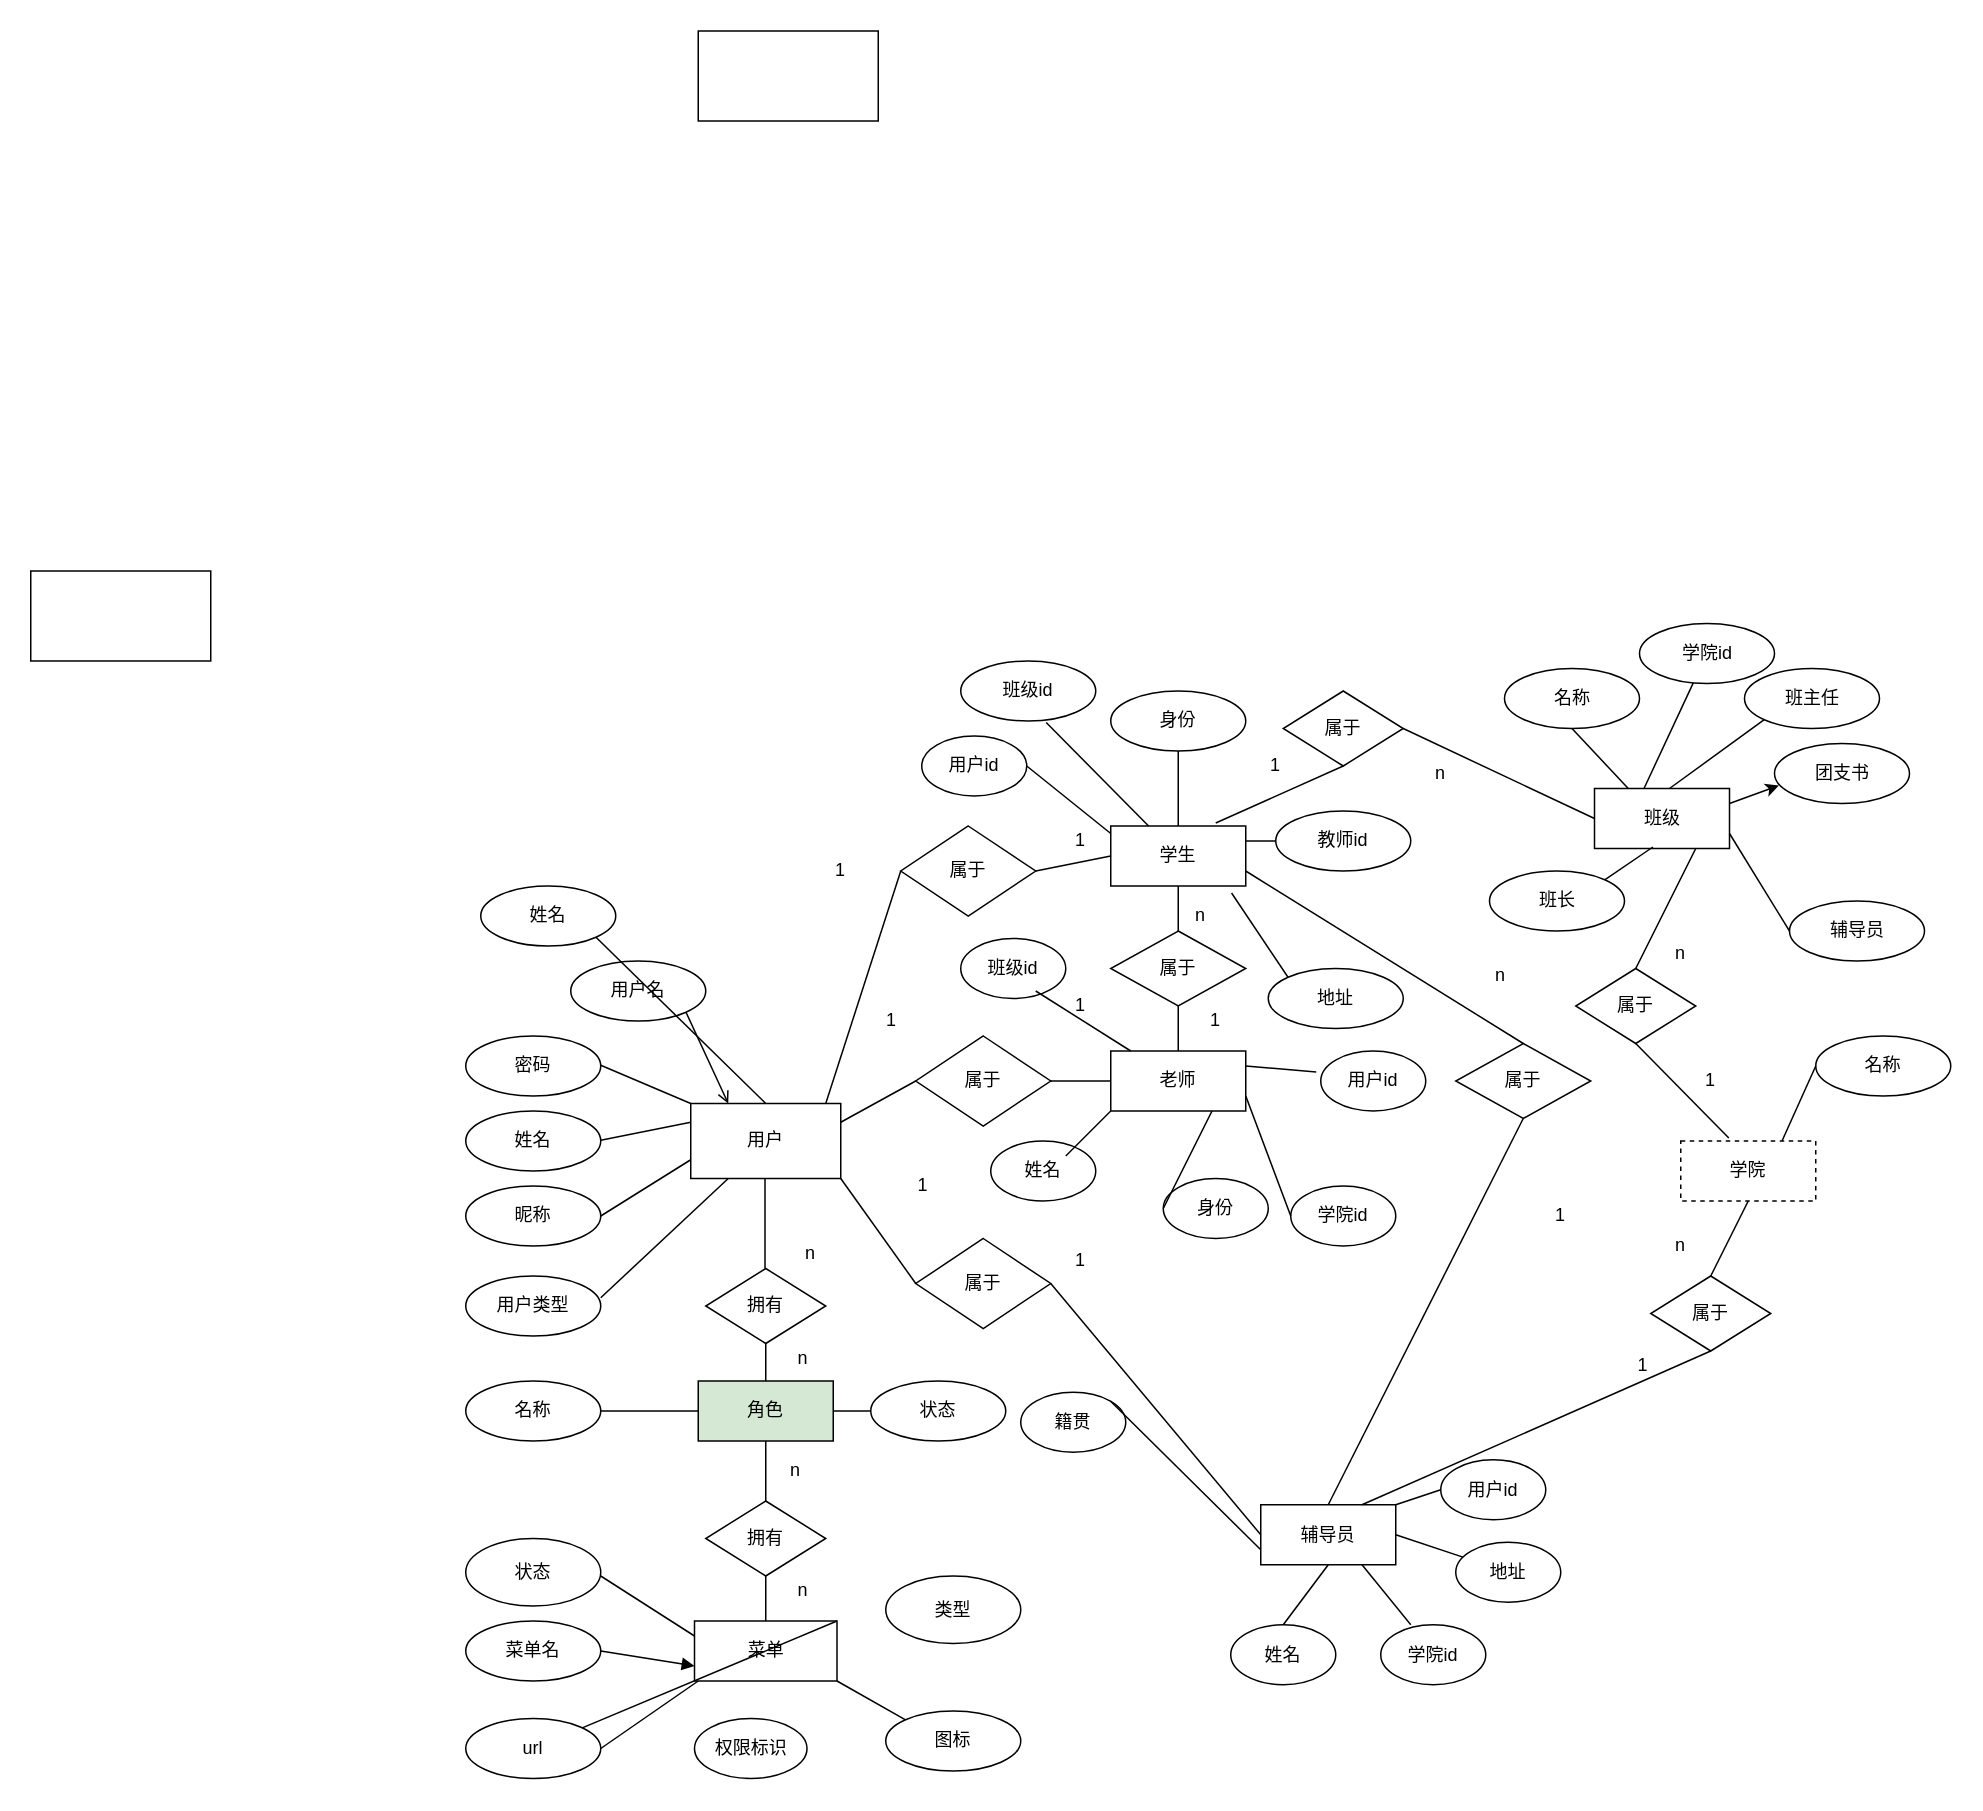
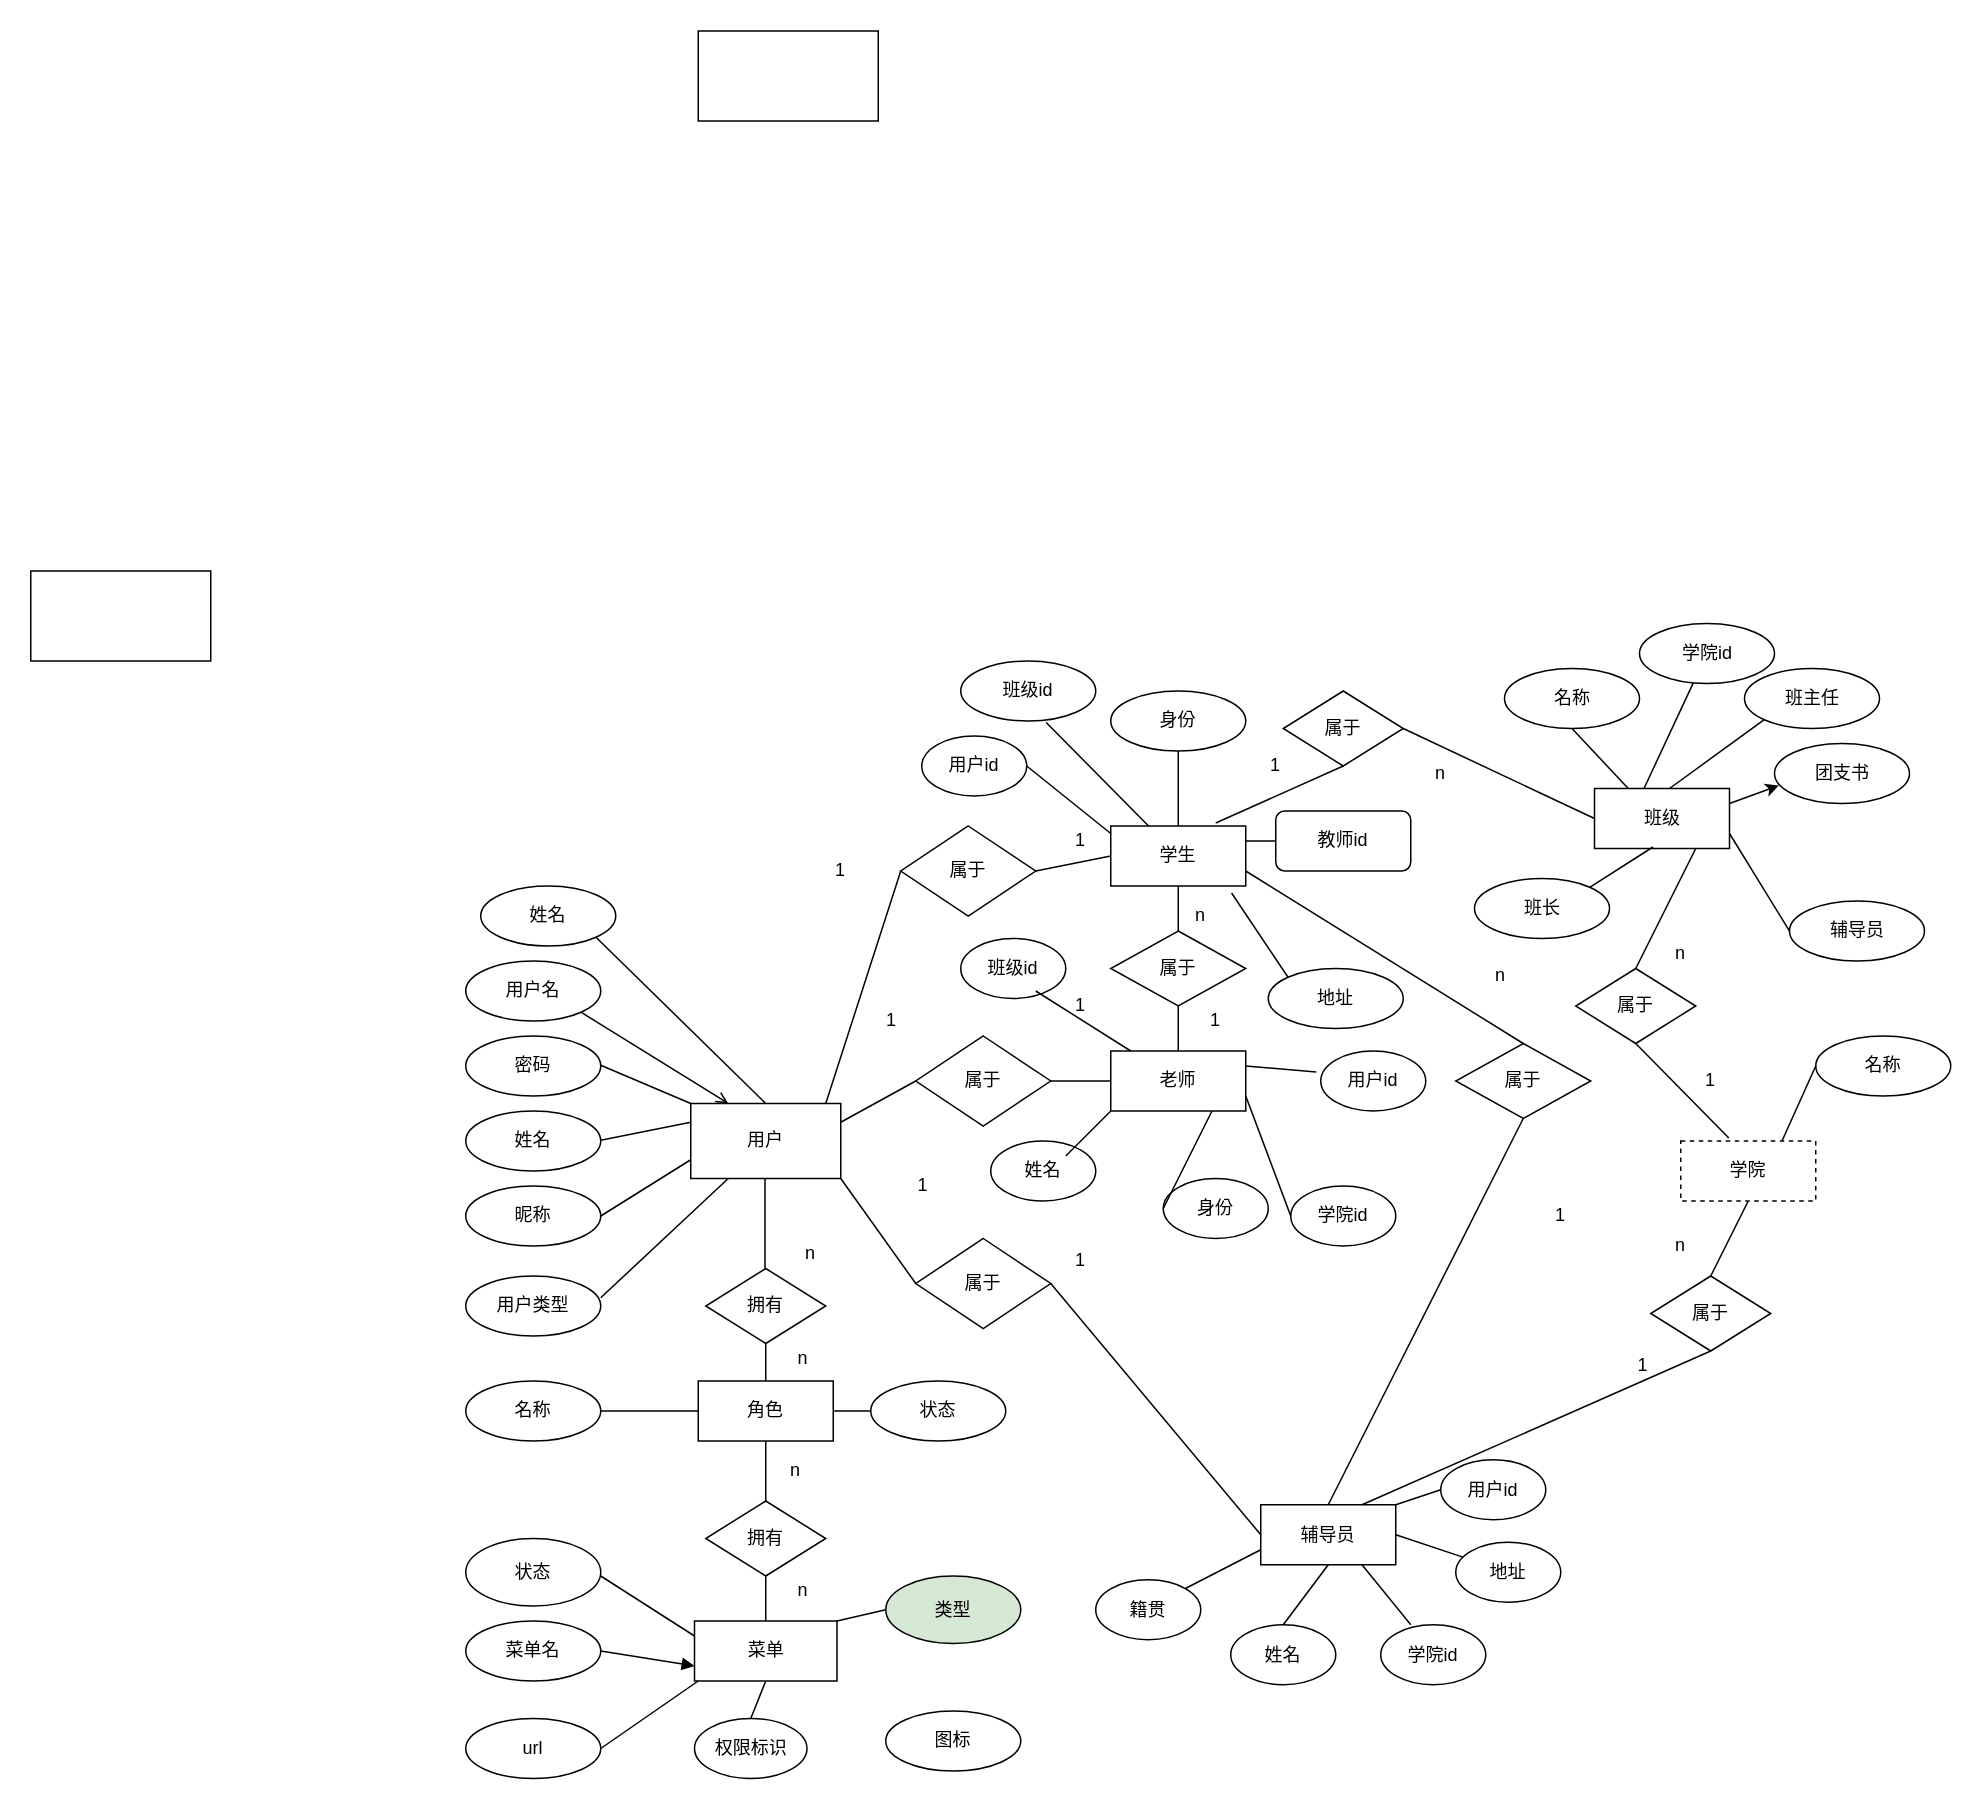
(1343, 841) -> (1343, 841)
(1557, 901) -> (1542, 908)
(638, 991) -> (533, 991)
(766, 1411) -> (766, 1411)
(1073, 1422) -> (1148, 1610)
(953, 1610) -> (953, 1610)
(710, 1674) -> (861, 1615)
none -> (758, 1700)
(871, 1700) -> none
